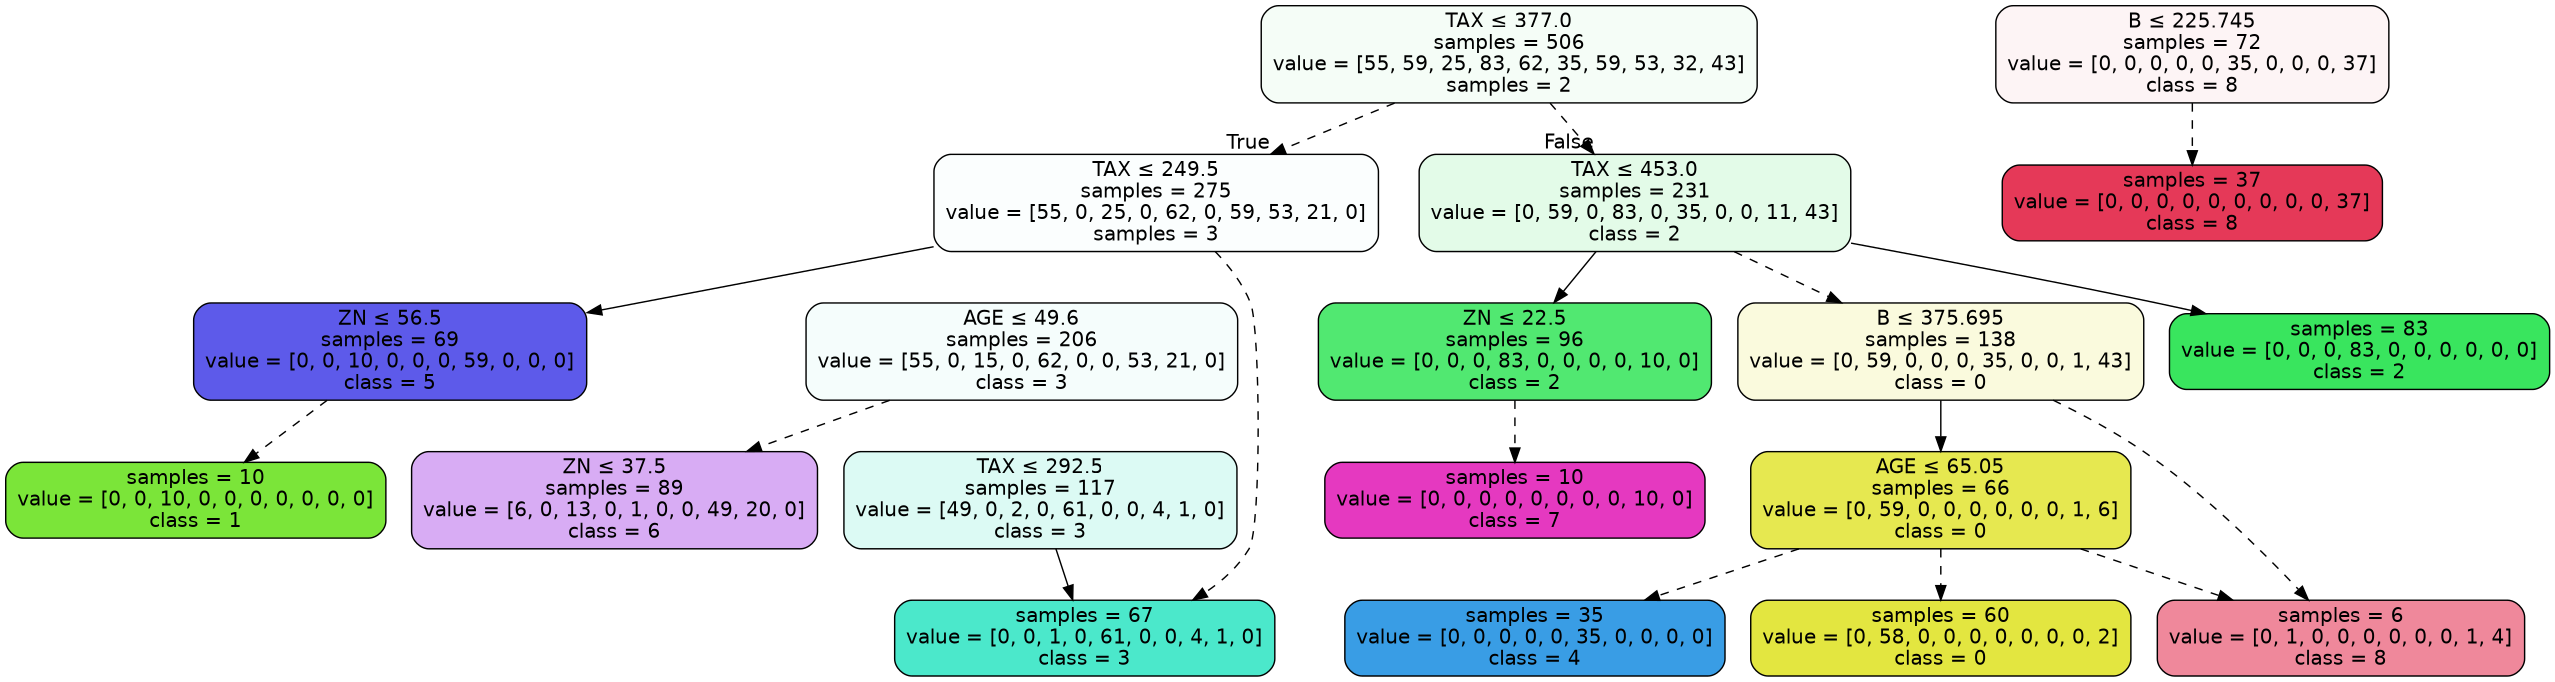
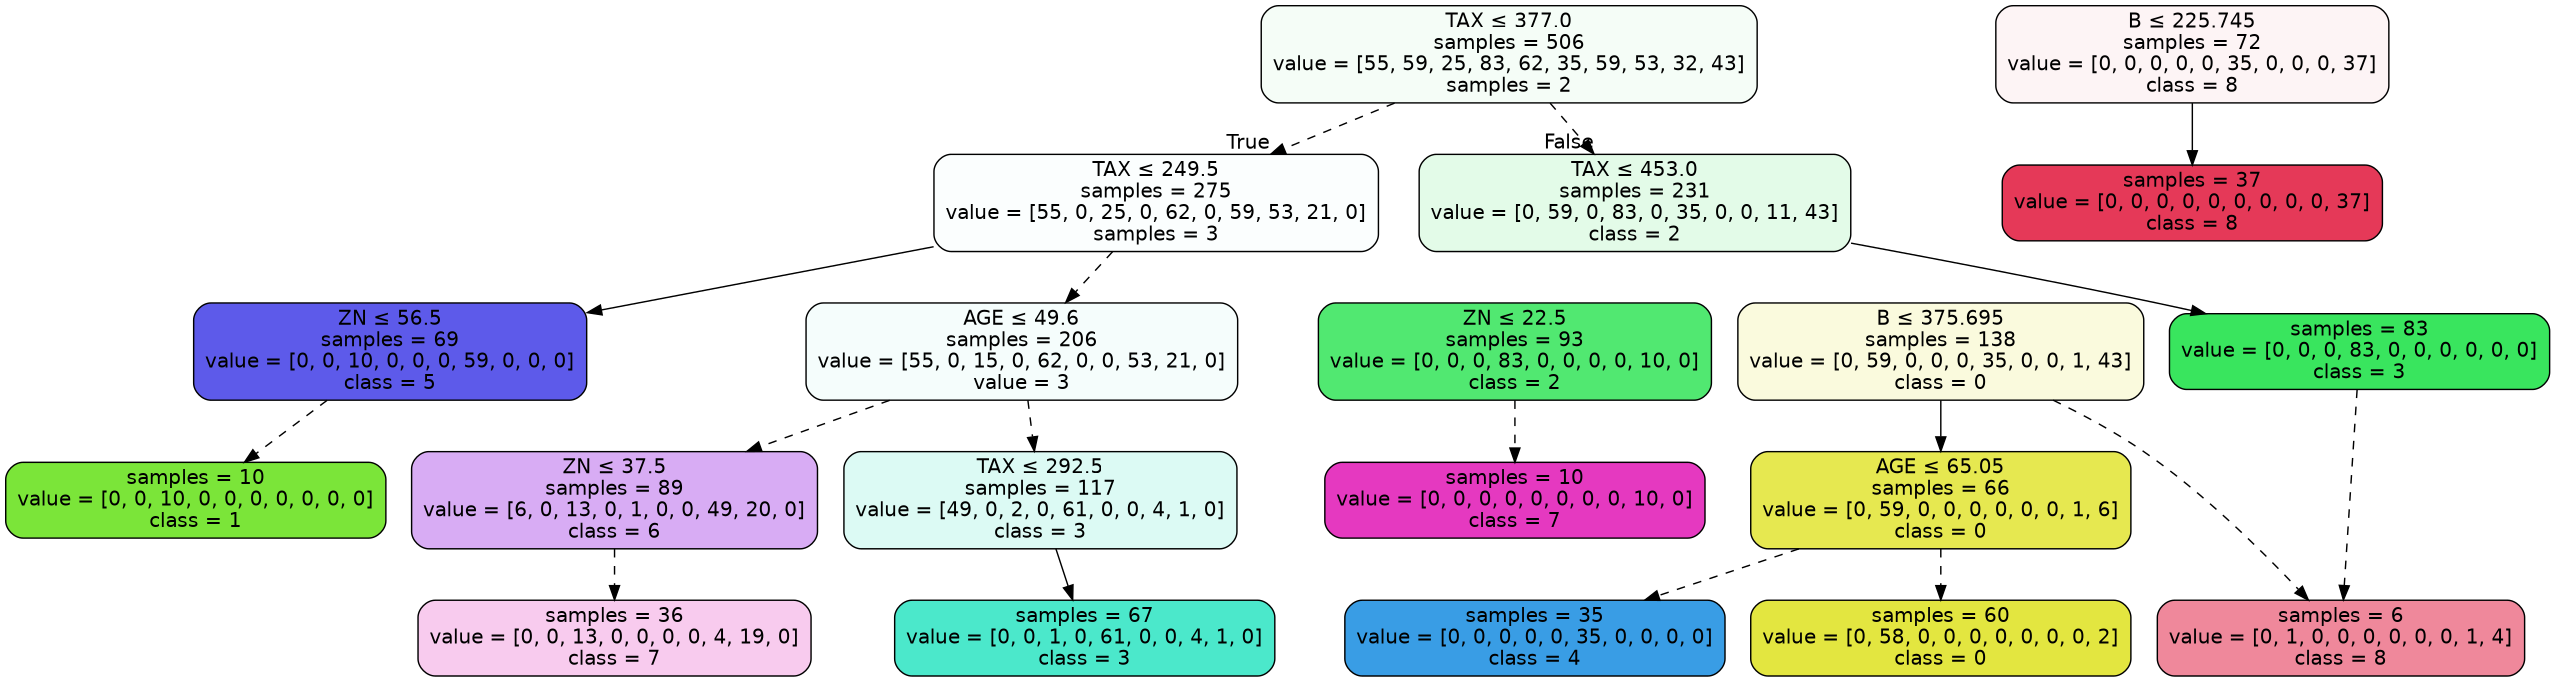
(2192, 127) -> (2192, 127)
(1580, 271) -> none
(1781, 274) -> none
(1515, 340) -> (1515, 340)
(2360, 372) -> (2360, 372)
(1022, 383) -> (1022, 383)
none -> (1030, 418)
(1258, 426) -> (1094, 272)
(2150, 572) -> (2351, 488)
none -> (615, 638)
